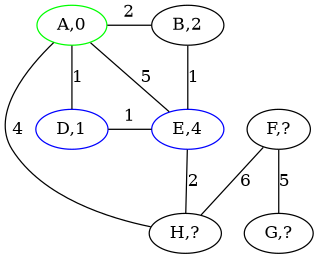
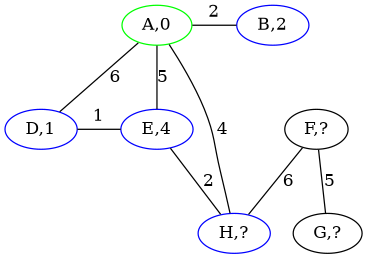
(188, 25) -> (273, 25)
(78, 77) -> (116, 77)
(188, 77) -> none
(185, 233) -> (234, 233)
